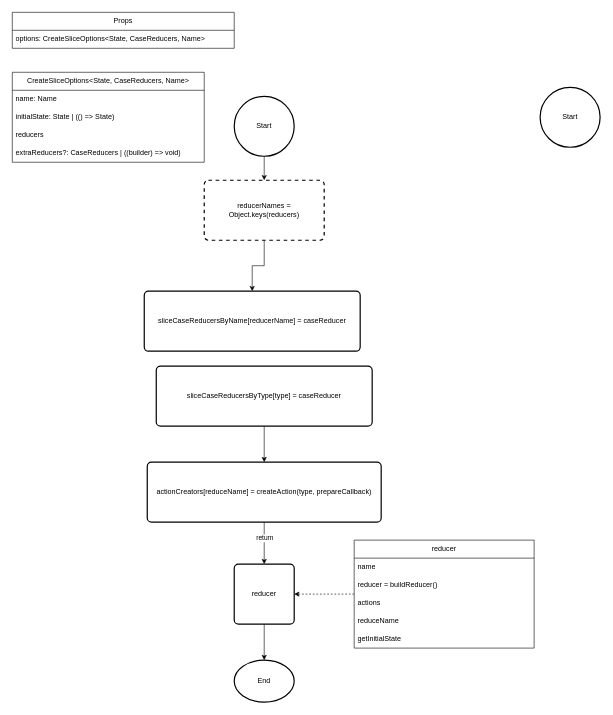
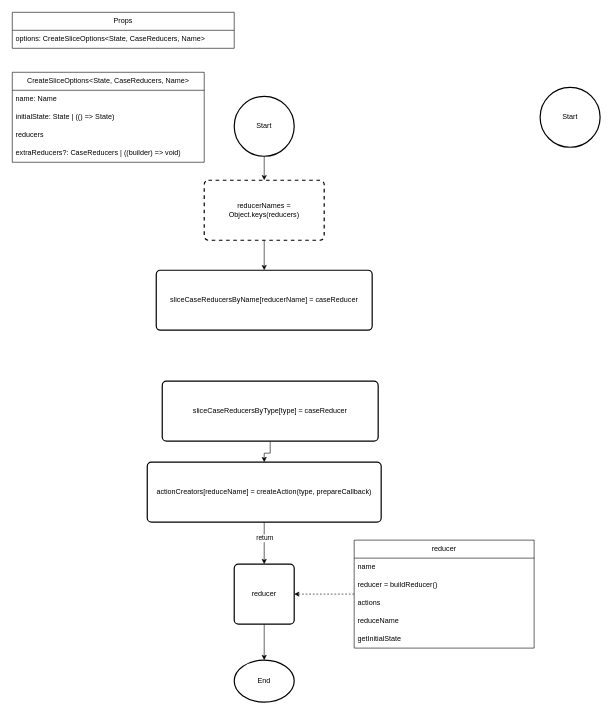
(252, 321) -> (264, 300)
(264, 396) -> (270, 411)
